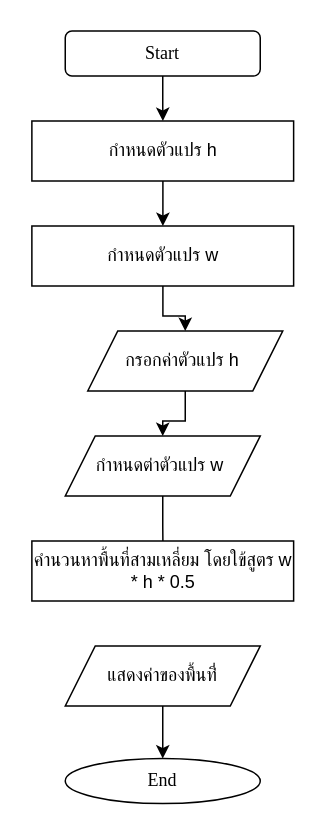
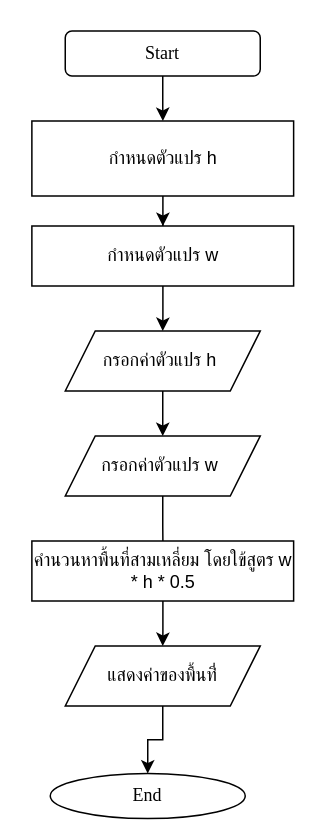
(163, 151) -> (163, 158)
(185, 361) -> (163, 361)
(163, 466) -> (163, 466)
none -> (163, 618)
(163, 781) -> (148, 796)
